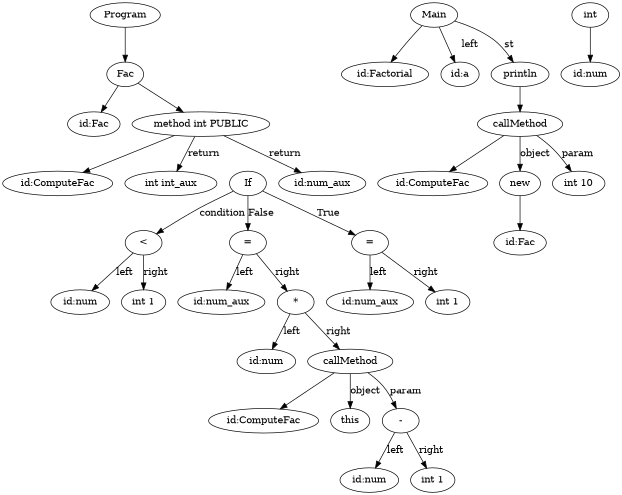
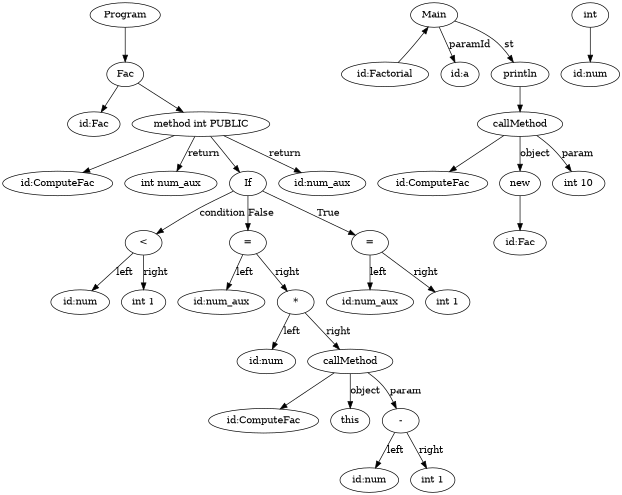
(408, 41) -> (411, 48)
(470, 45) -> (470, 45)
none -> (223, 152)
(171, 183) -> (171, 183)
